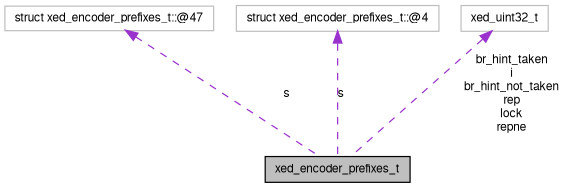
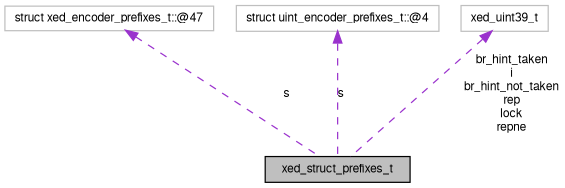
(338, 18) -> (338, 18)
(505, 18) -> (505, 18)
(338, 169) -> (338, 169)
